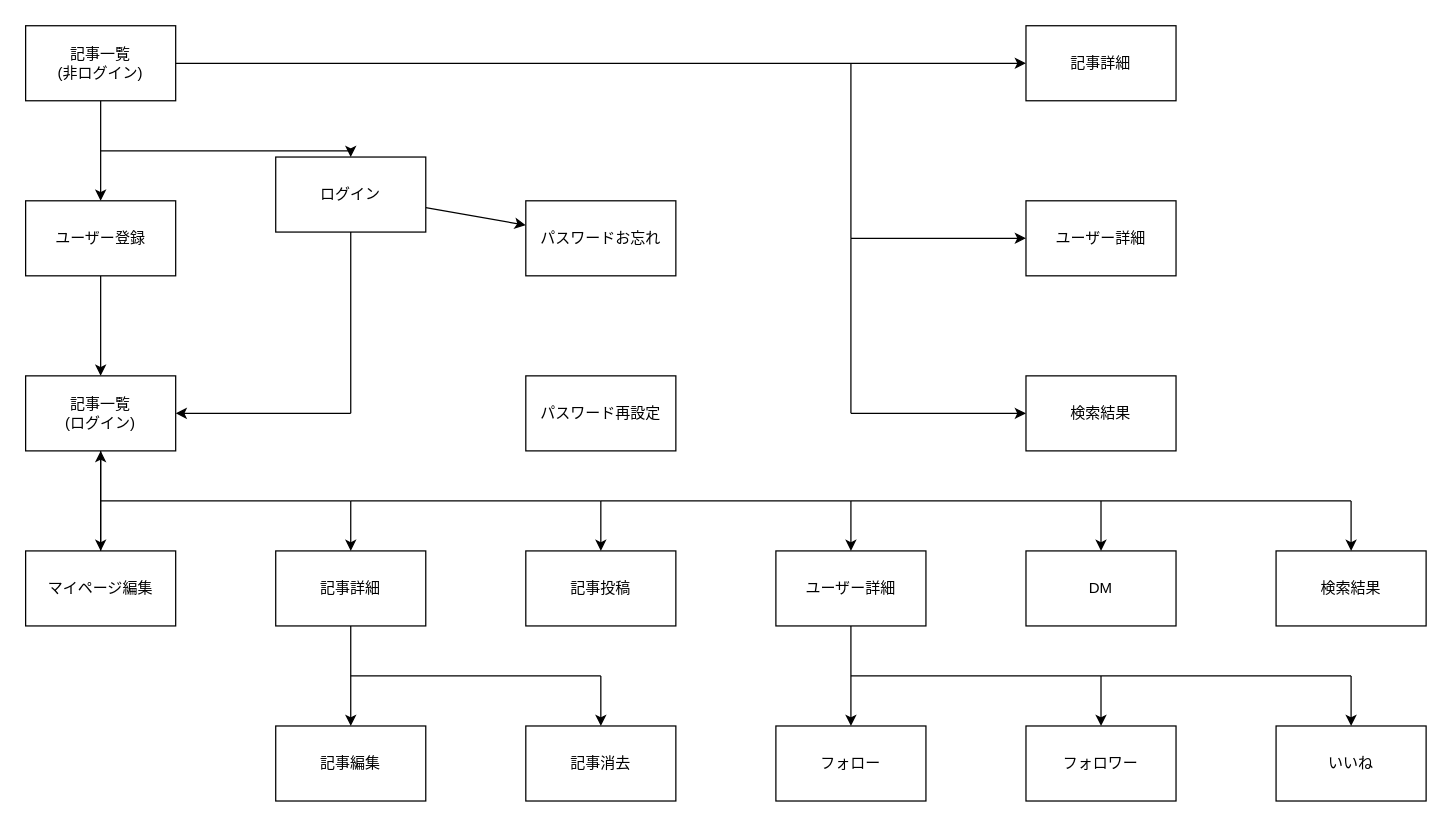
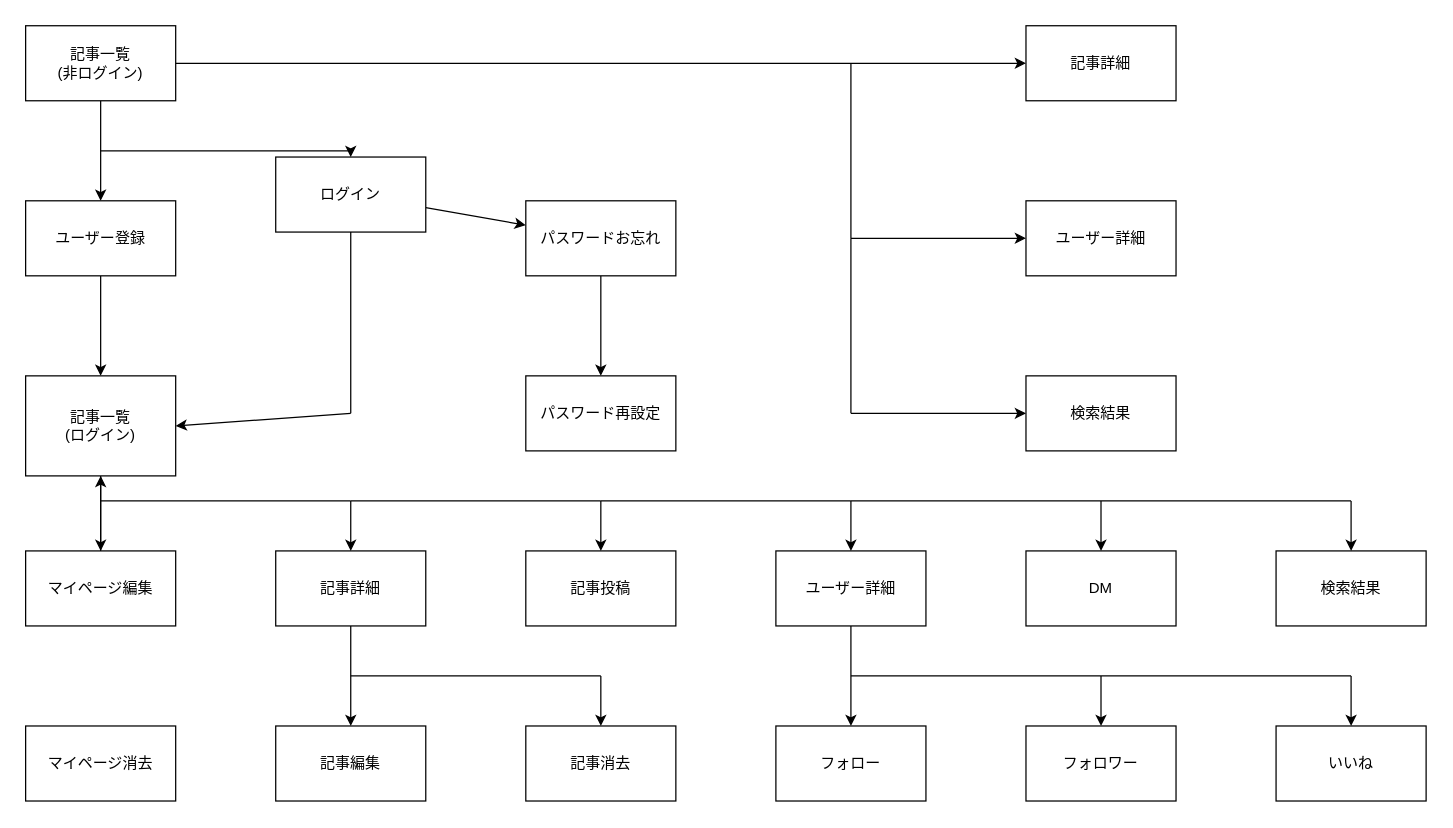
none -> (601, 322)
(101, 413) -> (101, 426)
none -> (101, 763)
